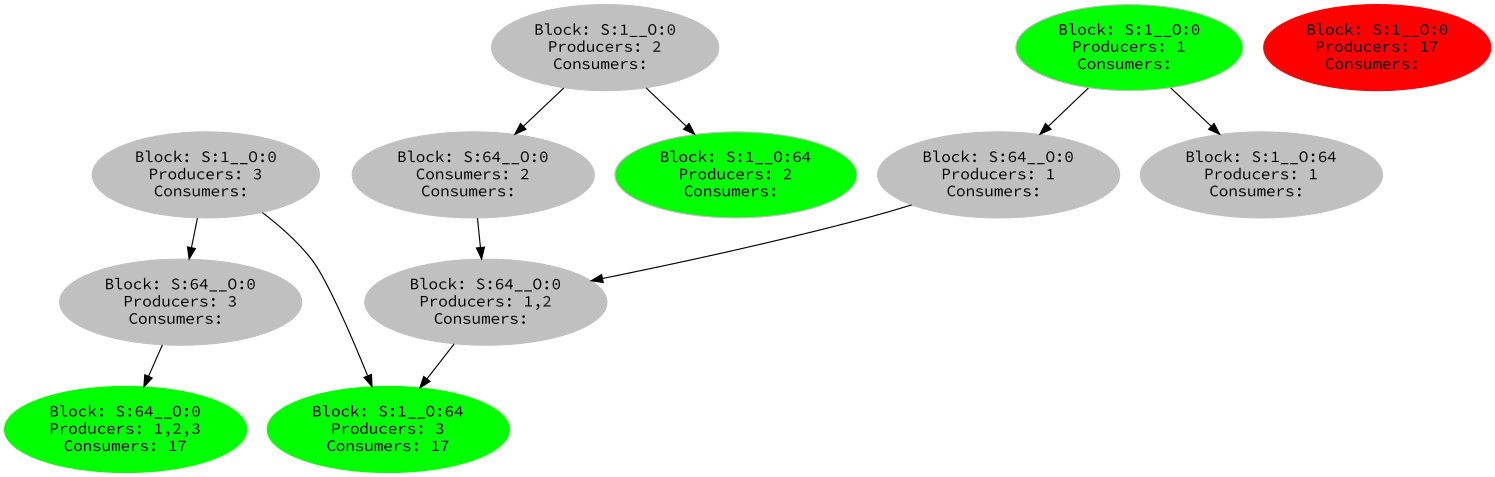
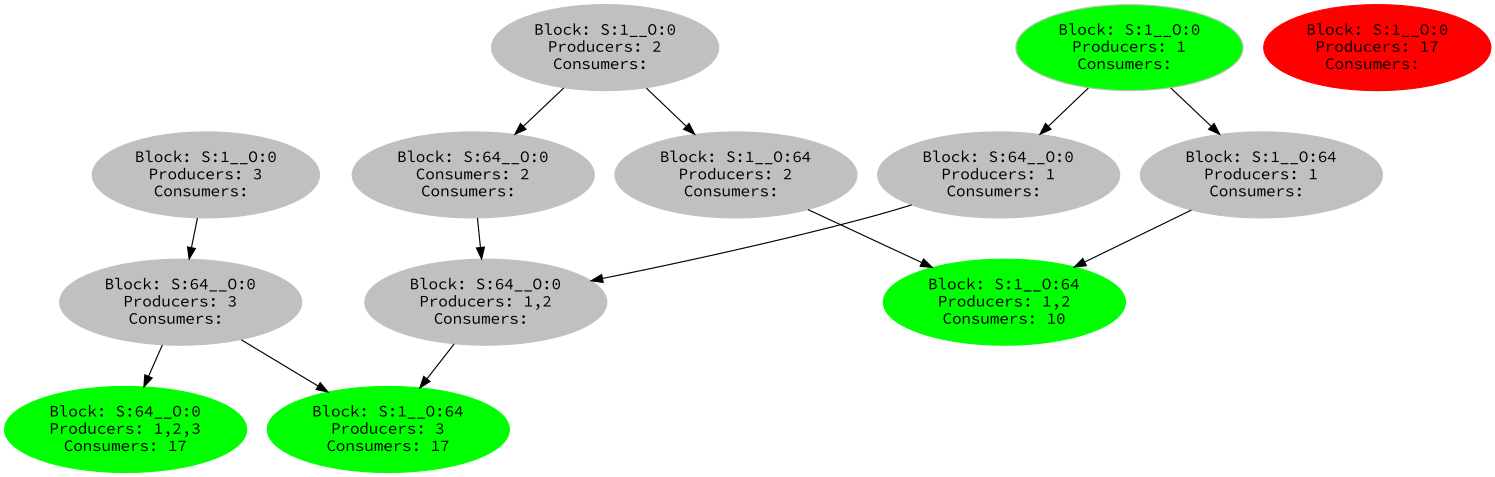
(736, 175) -> (736, 175)
(327, 286) -> (280, 363)
none -> (1004, 302)
